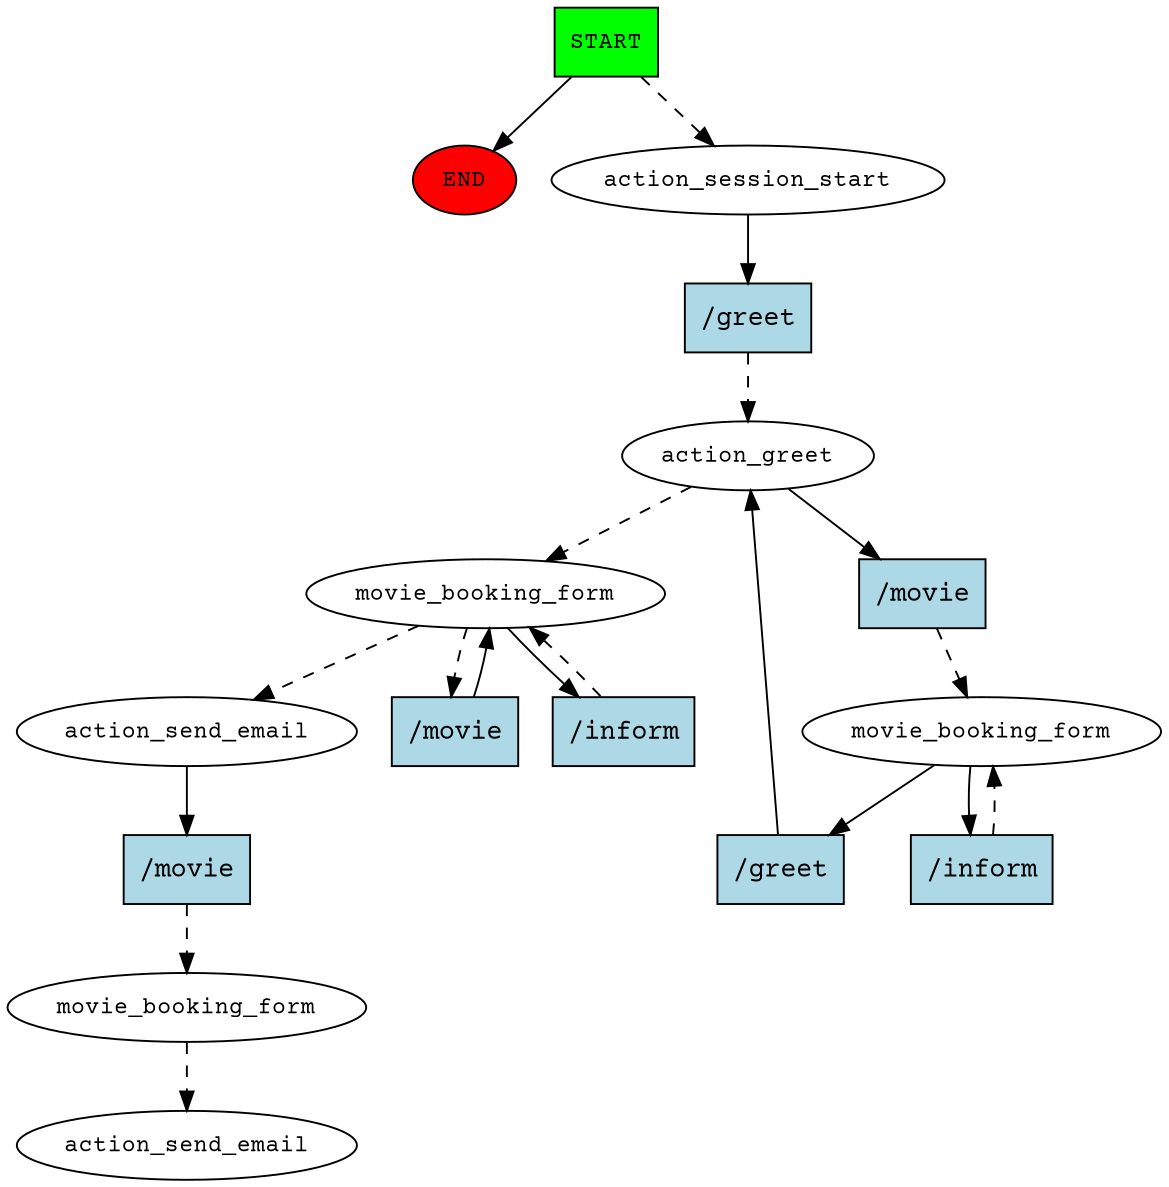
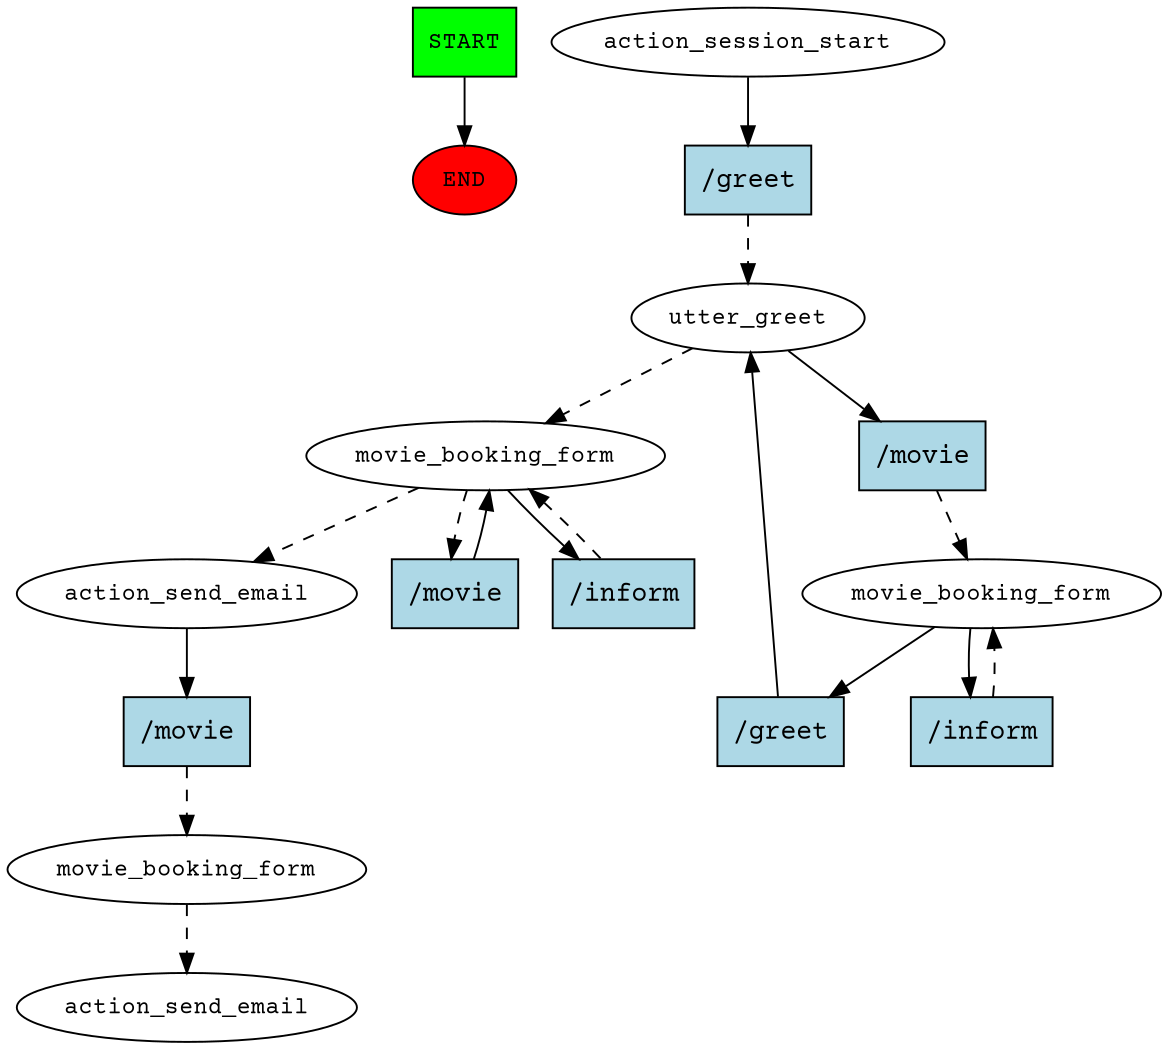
(671, 105) -> none
(748, 456) -> (748, 318)
